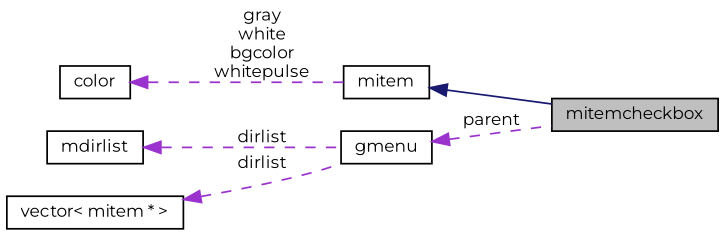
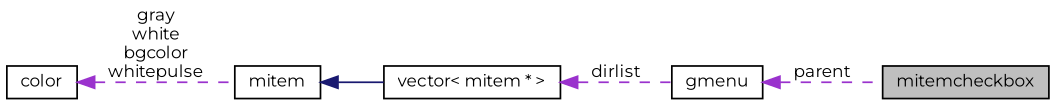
(499, 97) -> (361, 82)
(95, 147) -> none
